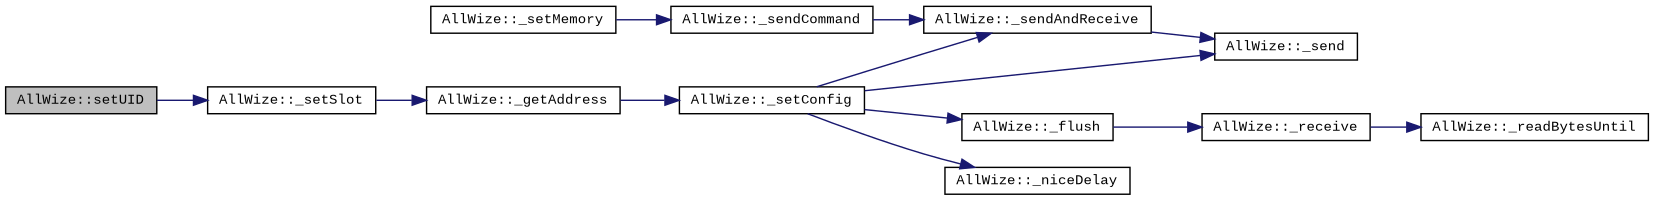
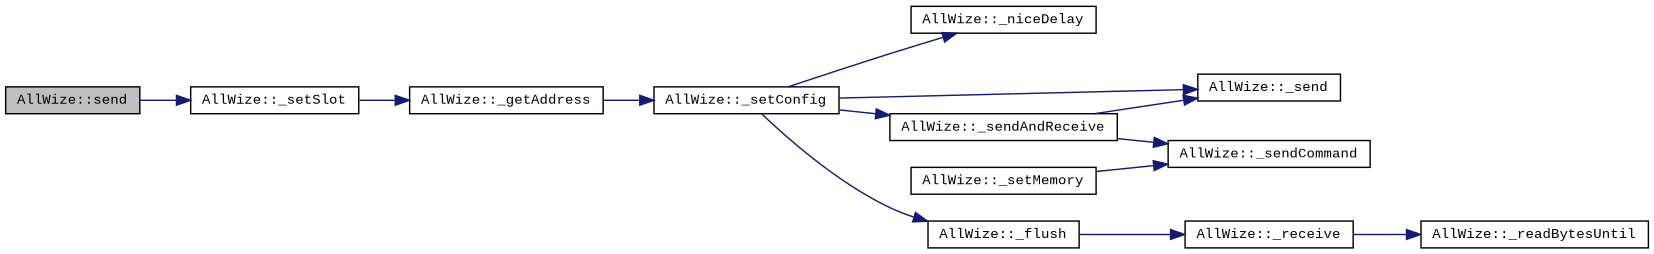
(891, 20) -> (1135, 140)
(81, 100) -> (73, 100)
